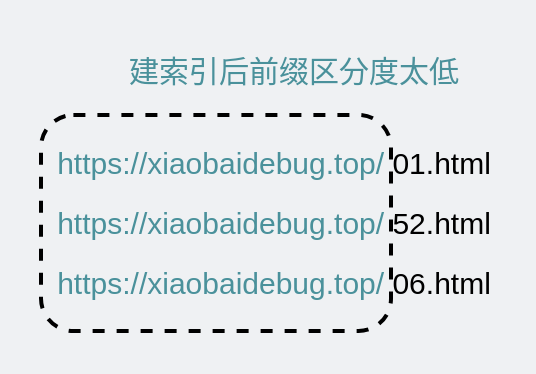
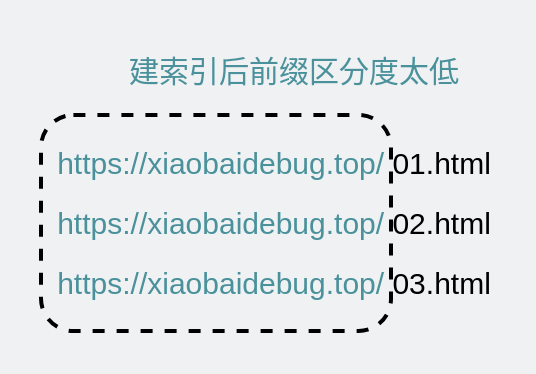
(275, 223) -> (275, 223)
(275, 283) -> (275, 283)
